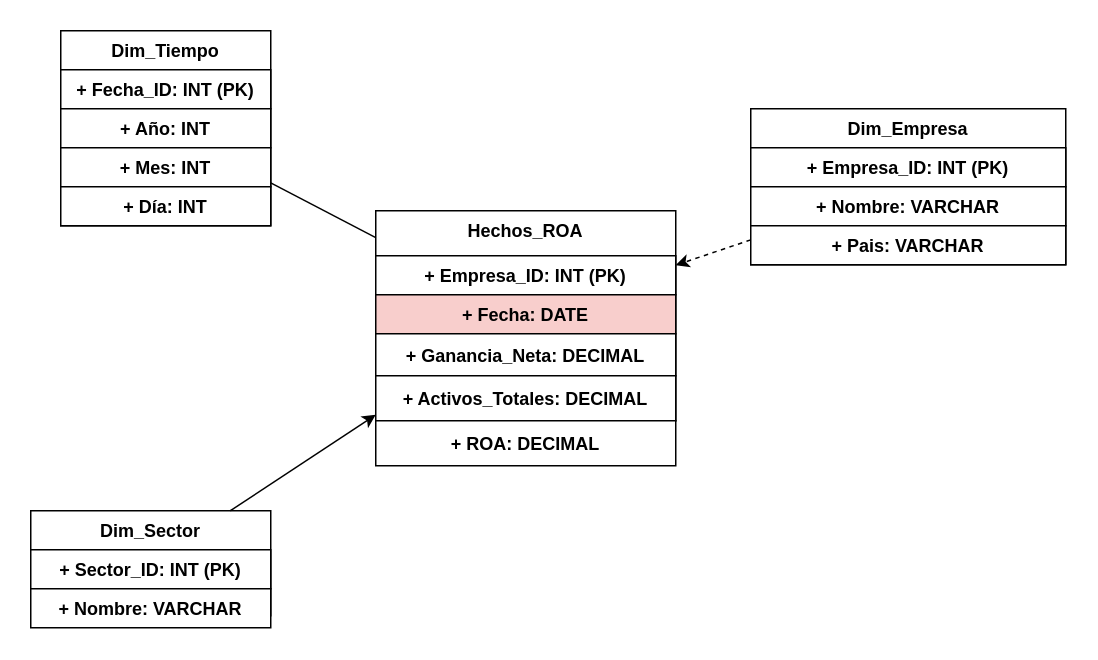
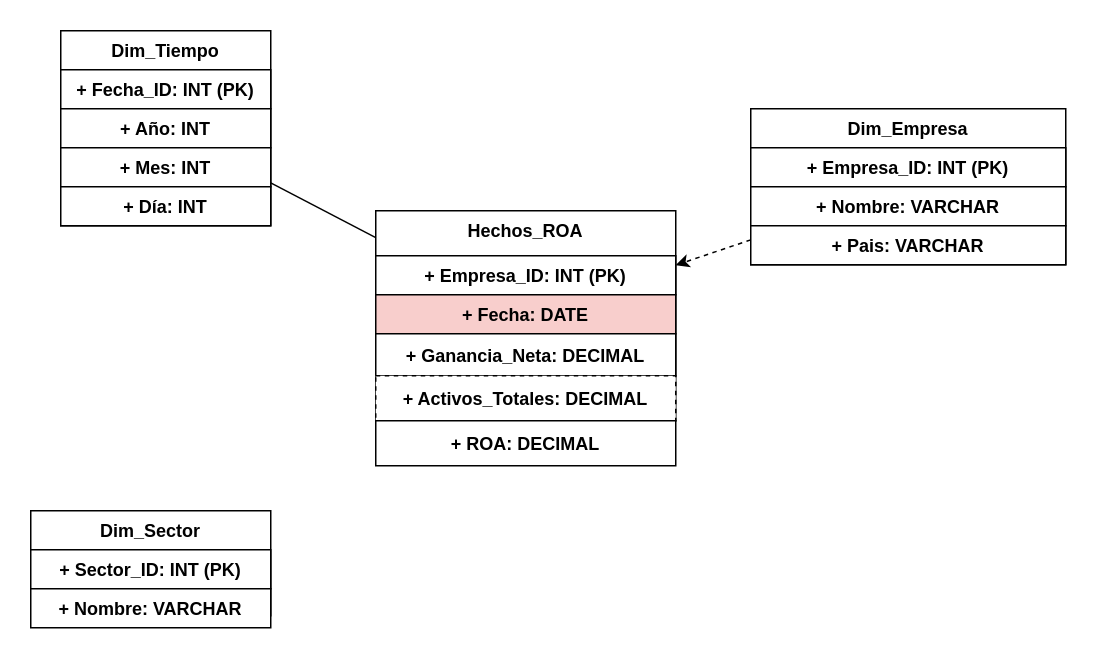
(526, 398) -> (526, 398)
(299, 465) -> none
